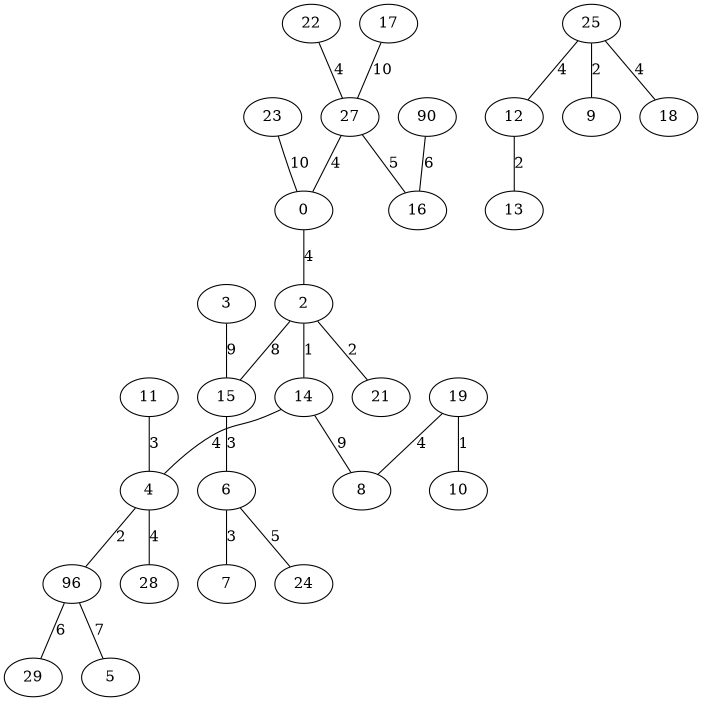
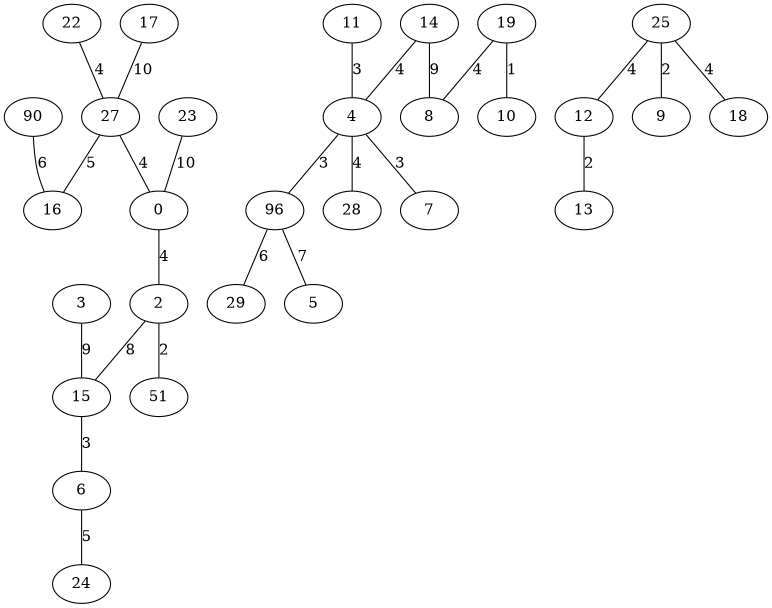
(304, 351) -> none
(381, 397) -> (159, 397)
(121, 537) -> (324, 164)
(227, 537) -> (391, 164)
